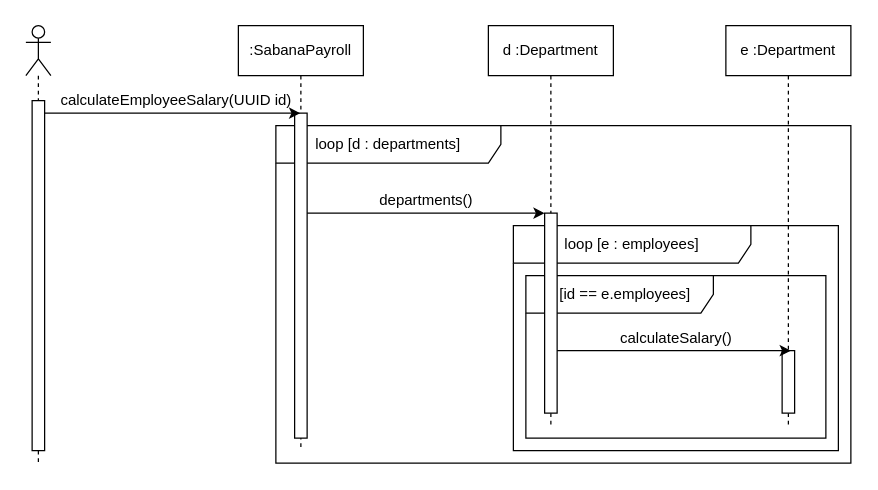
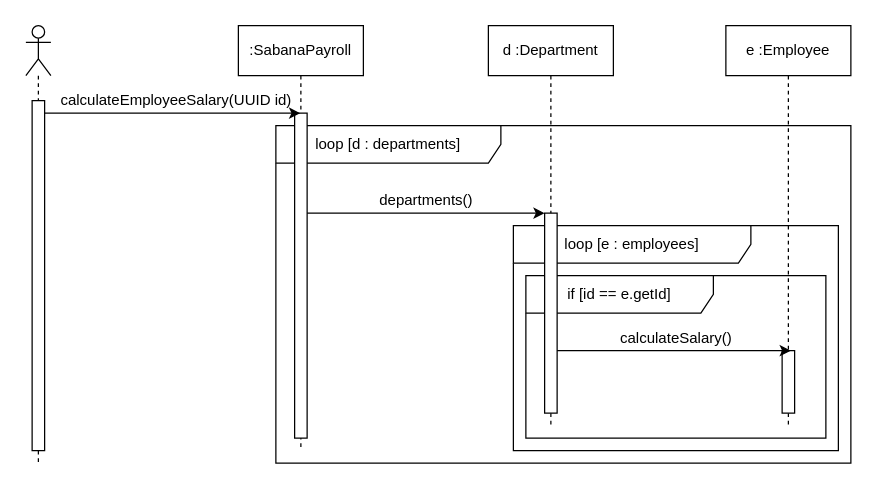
(788, 51) -> (788, 51)
(619, 294) -> (619, 294)
